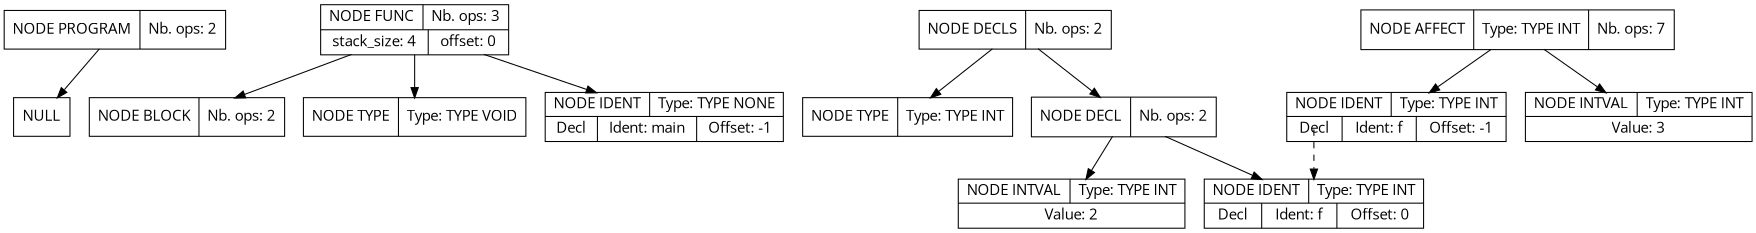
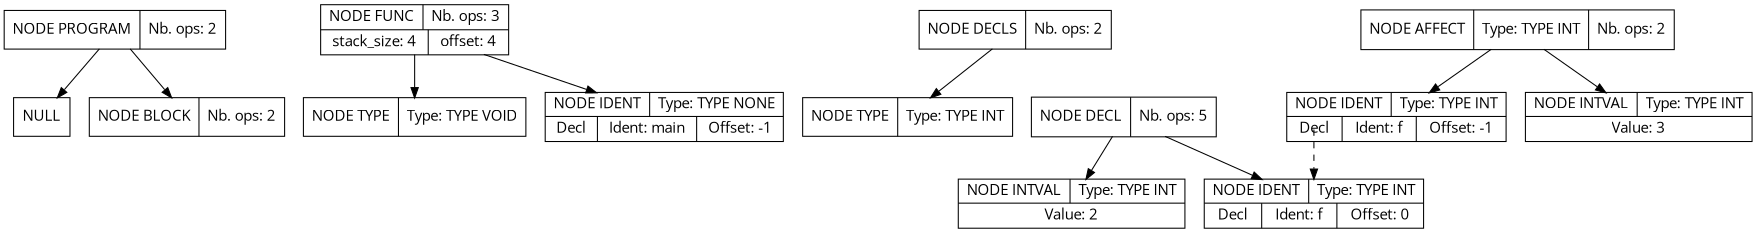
(1631, 29) -> (1631, 29)
(468, 42) -> (468, 42)
(1065, 70) -> none
(298, 74) -> (147, 69)
(1173, 116) -> (1173, 116)
